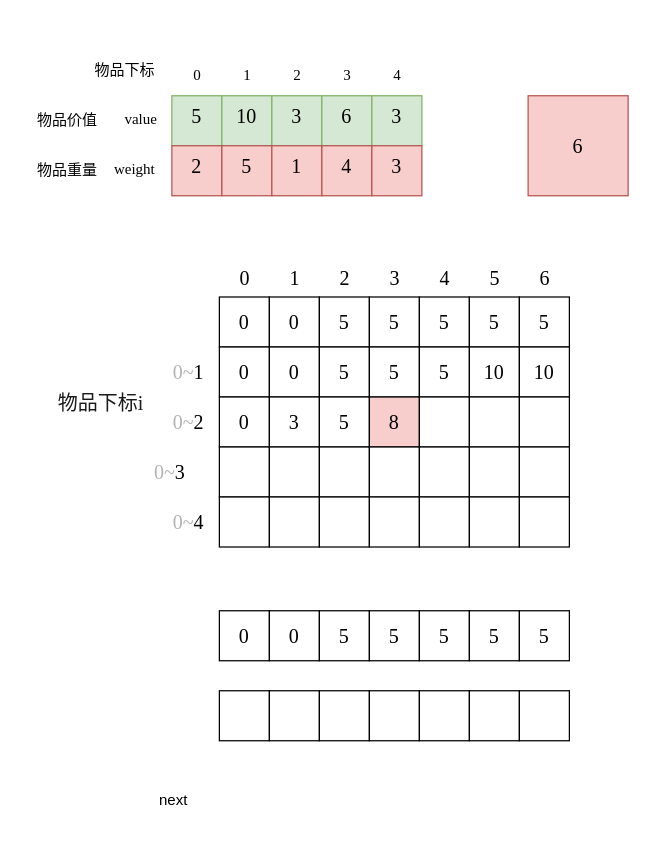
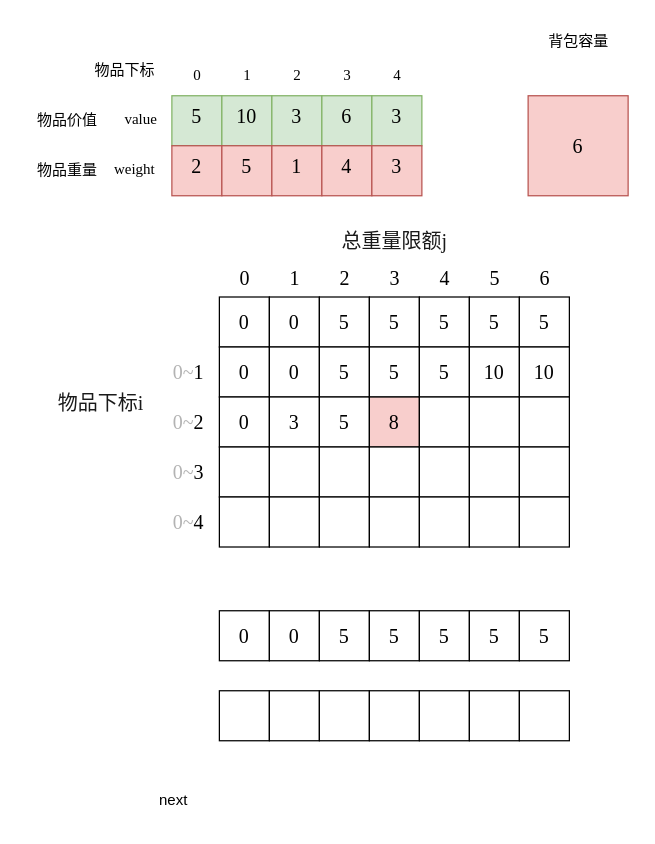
none -> (578, 42)
none -> (394, 241)
(169, 472) -> (188, 472)
